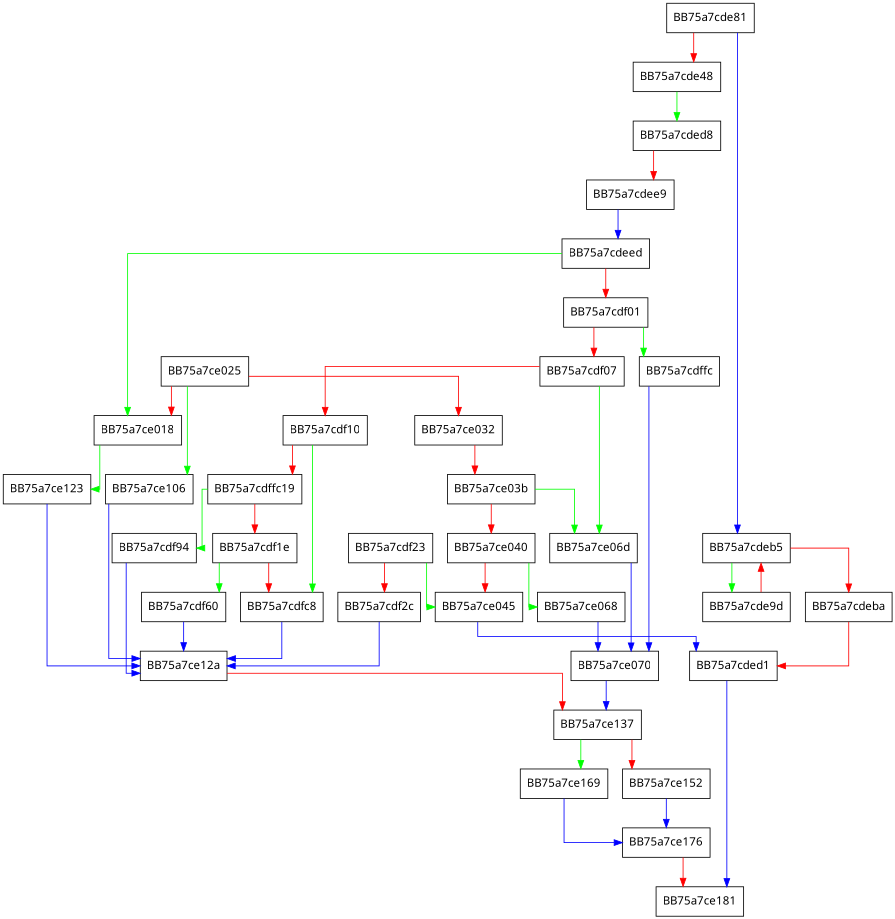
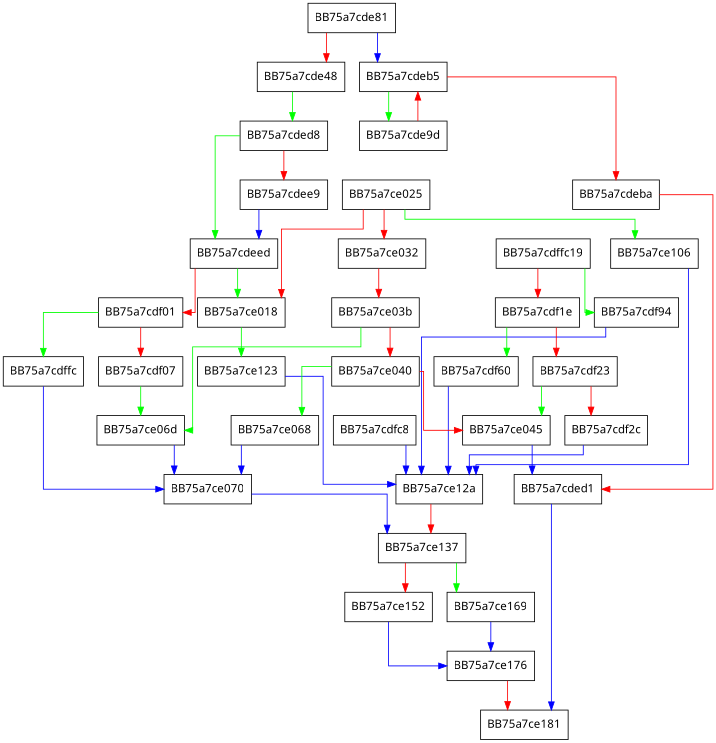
none -> (215, 171)
(325, 430) -> none
(269, 573) -> (556, 342)
